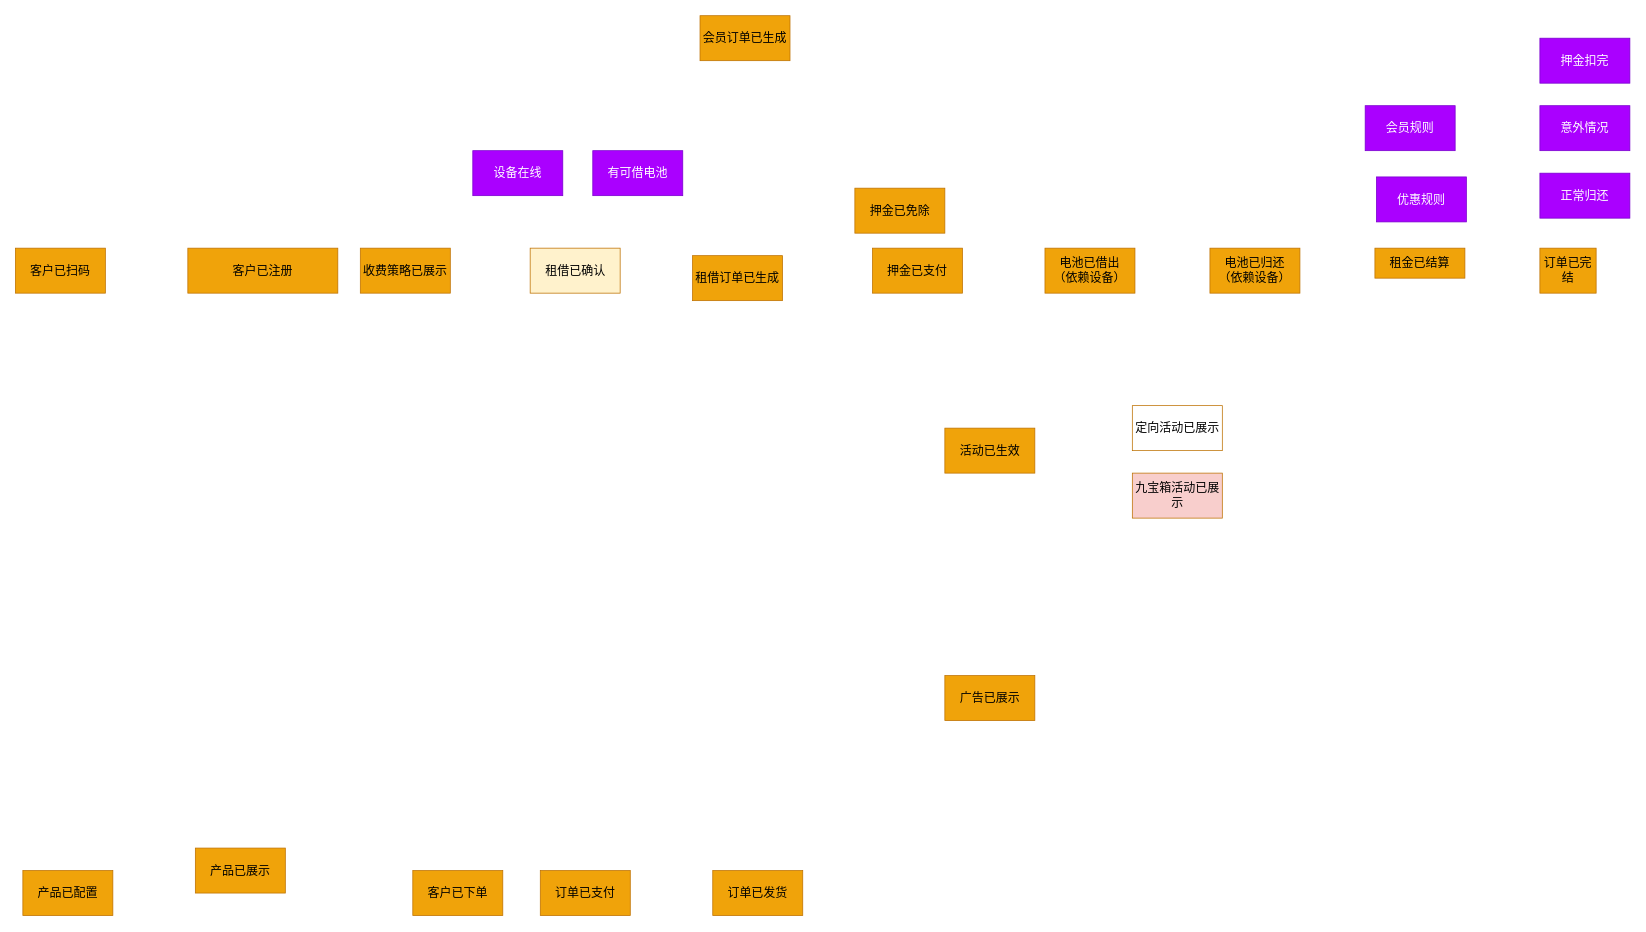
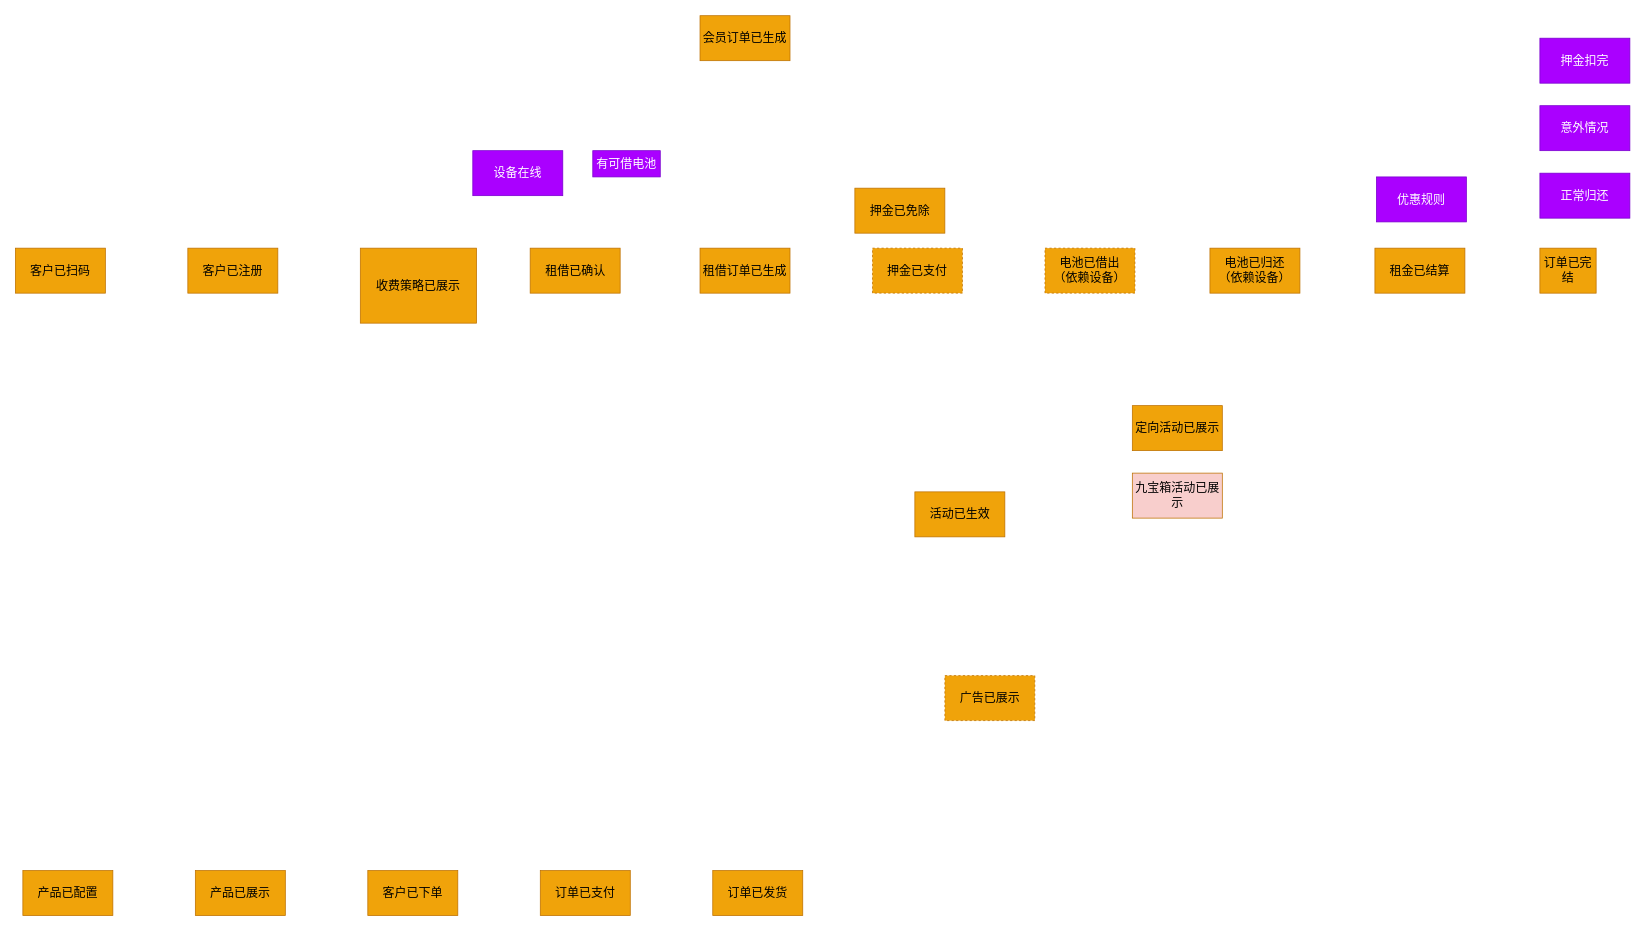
(1410, 128) -> none
(638, 173) -> (627, 164)
(1420, 263) -> (1420, 270)
(263, 270) -> (233, 270)
(405, 270) -> (419, 285)
(575, 270) -> (575, 270)
(918, 270) -> (918, 270)
(1090, 270) -> (1090, 270)
(738, 278) -> (745, 270)
(1178, 428) -> (1178, 428)
(990, 450) -> (960, 514)
(990, 698) -> (990, 698)
(240, 870) -> (240, 893)
(458, 893) -> (413, 893)
